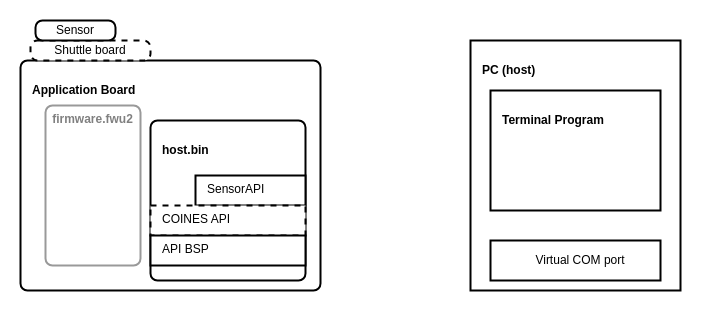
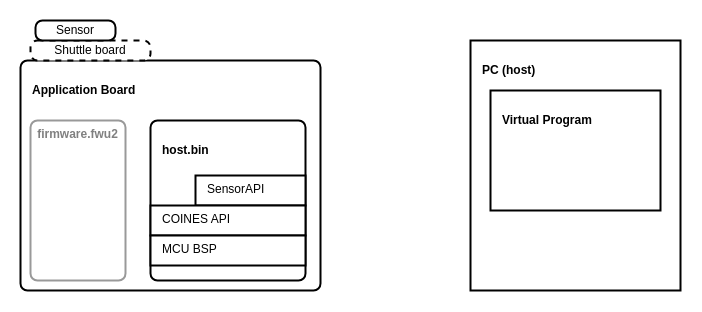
(552, 105) -> (548, 105)
(93, 186) -> (78, 201)
(228, 221) -> (228, 221)
(184, 250) -> (184, 250)
(576, 261) -> none
